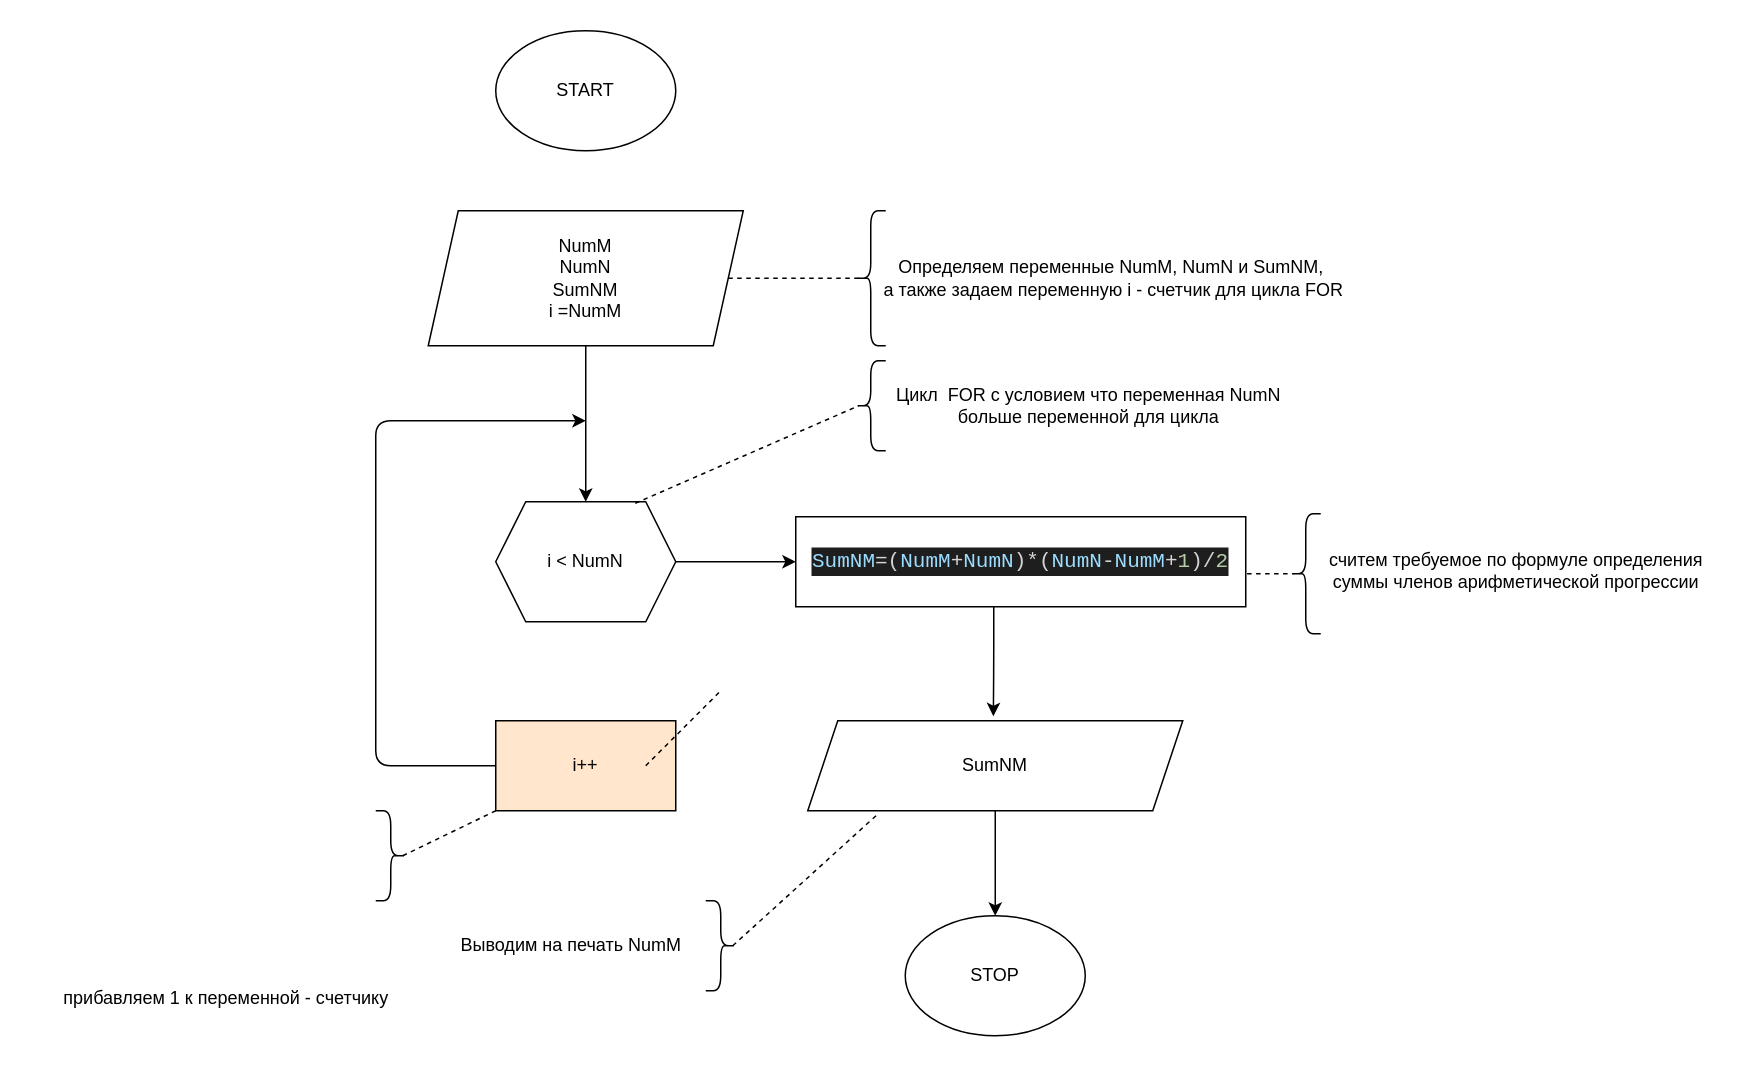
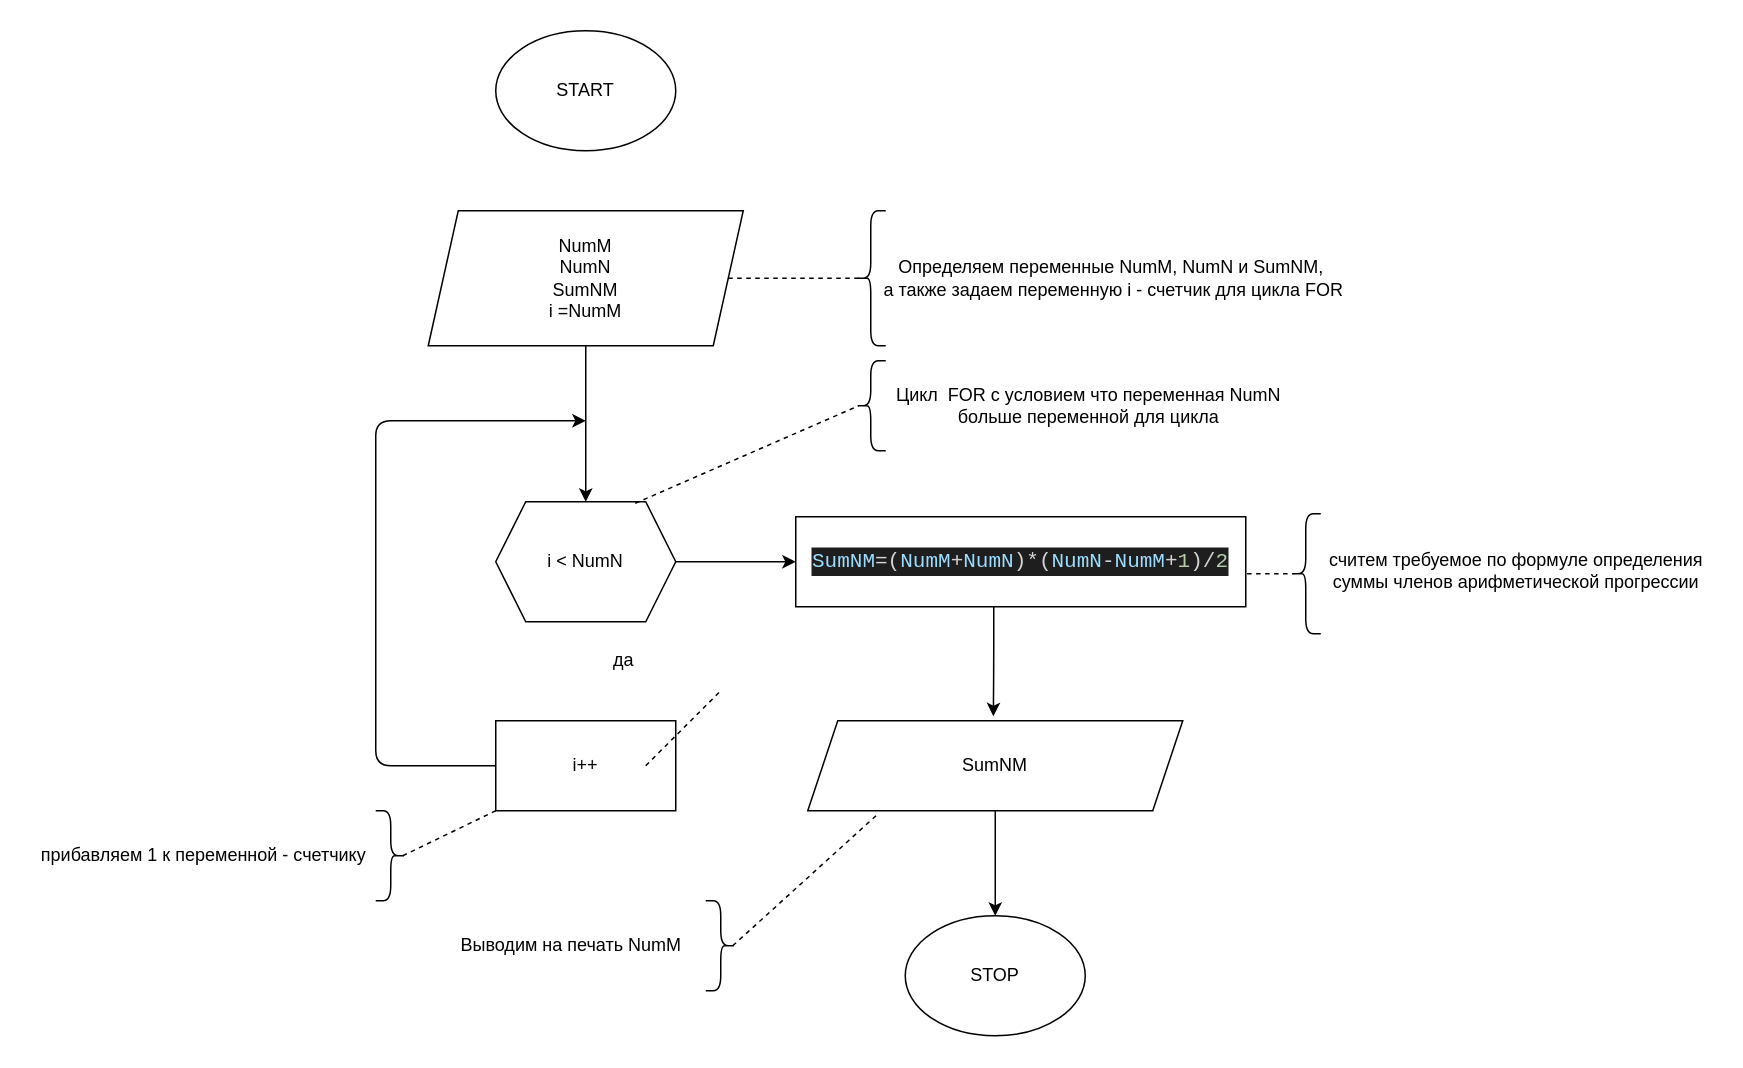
none -> (623, 661)
(586, 766) -> (586, 766)
(226, 998) -> (203, 856)
